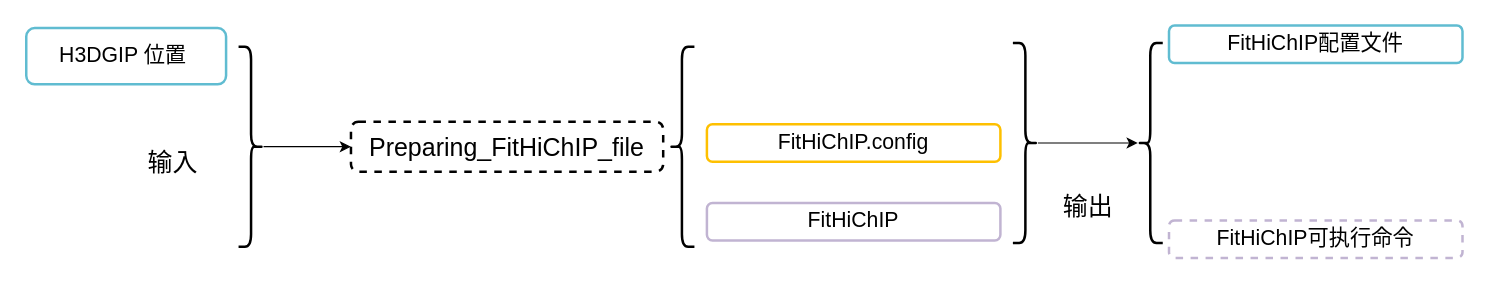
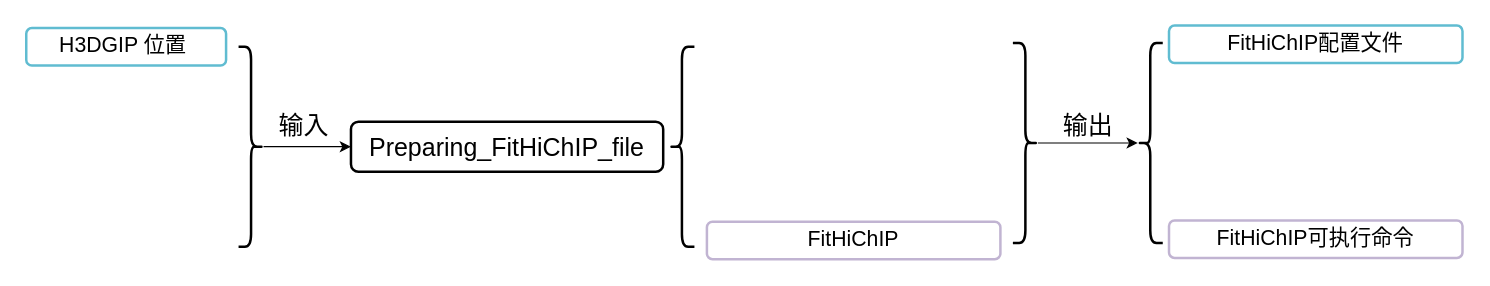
(126, 56) -> (126, 47)
(854, 143) -> none
(507, 147) -> (507, 147)
(172, 162) -> (303, 124)
(1088, 206) -> (1088, 124)
(854, 222) -> (854, 241)
(1316, 239) -> (1316, 239)
